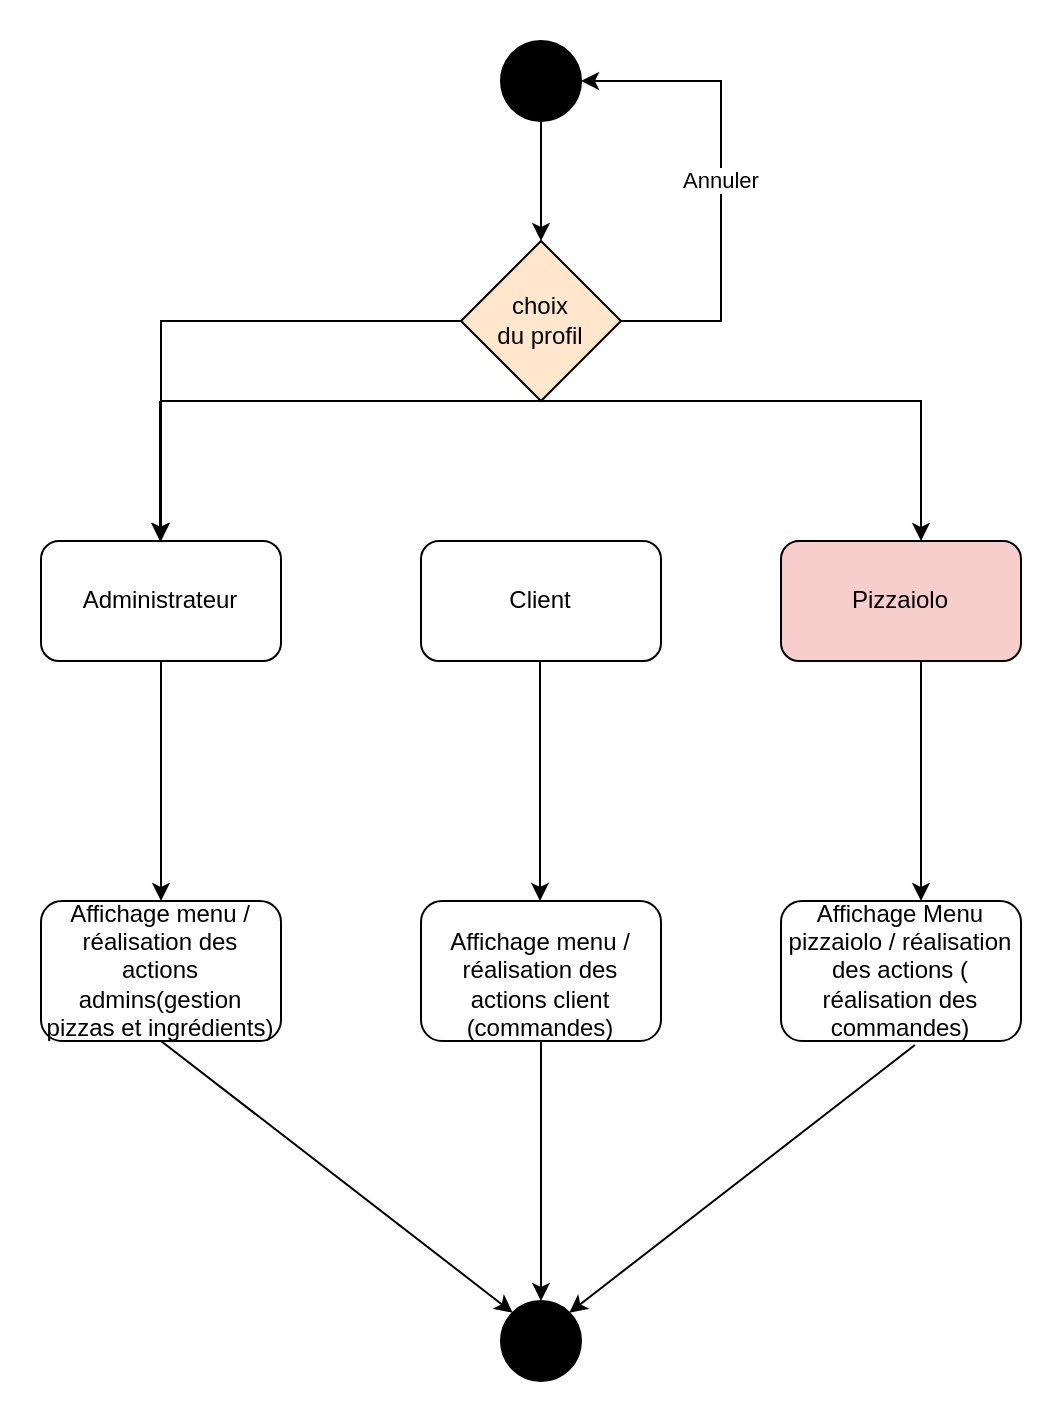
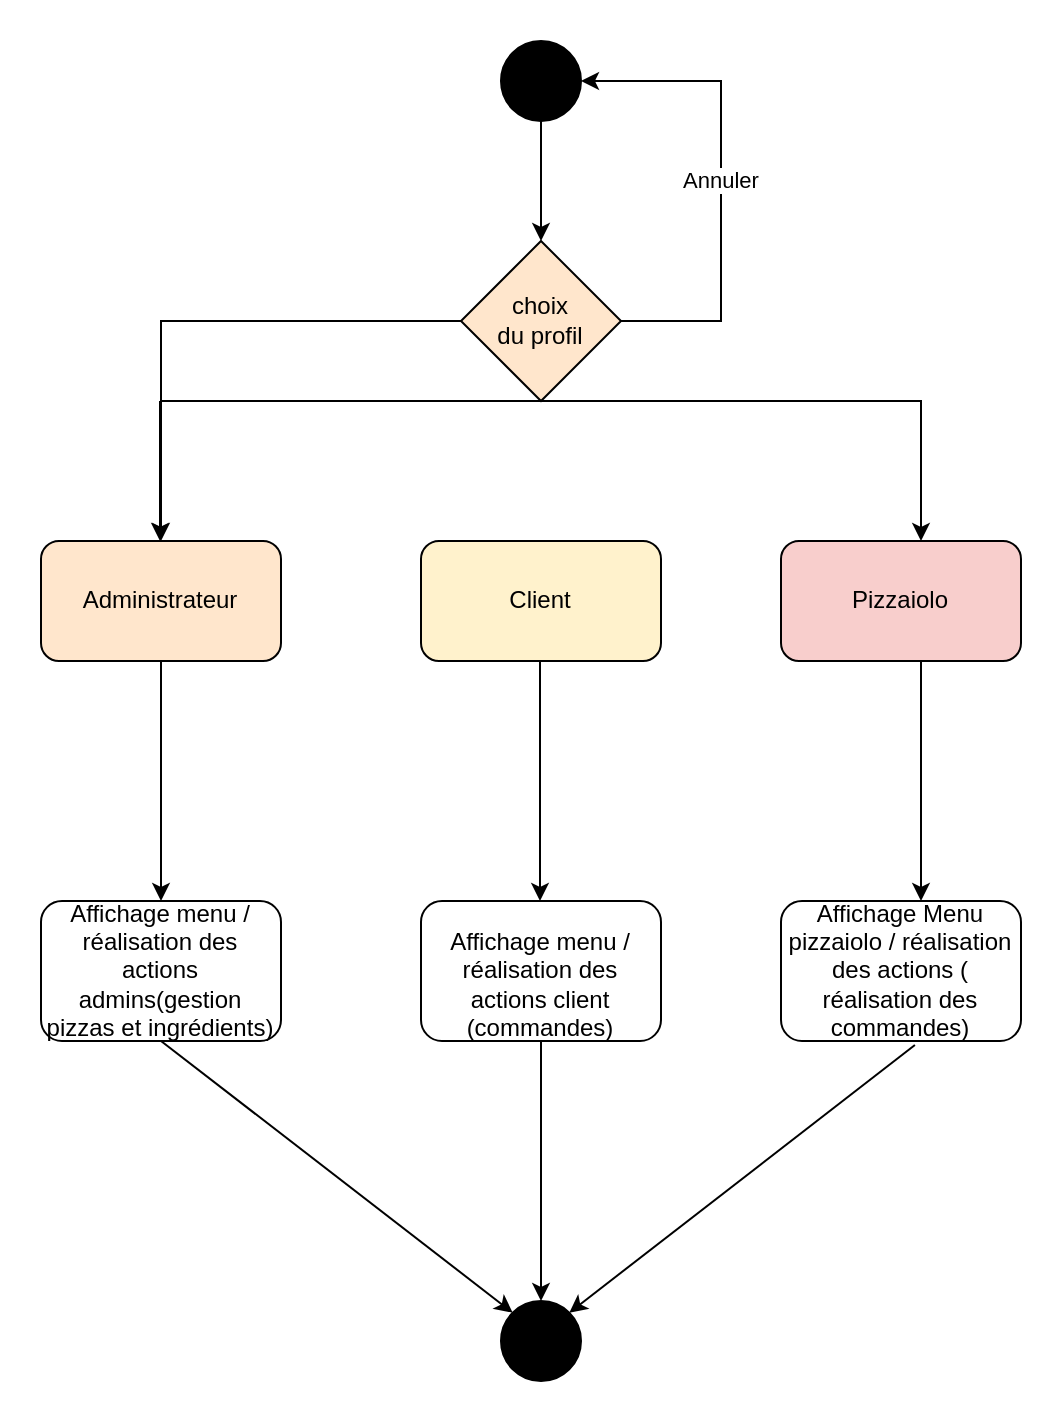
(161, 601) -> (161, 601)
(541, 601) -> (541, 601)
